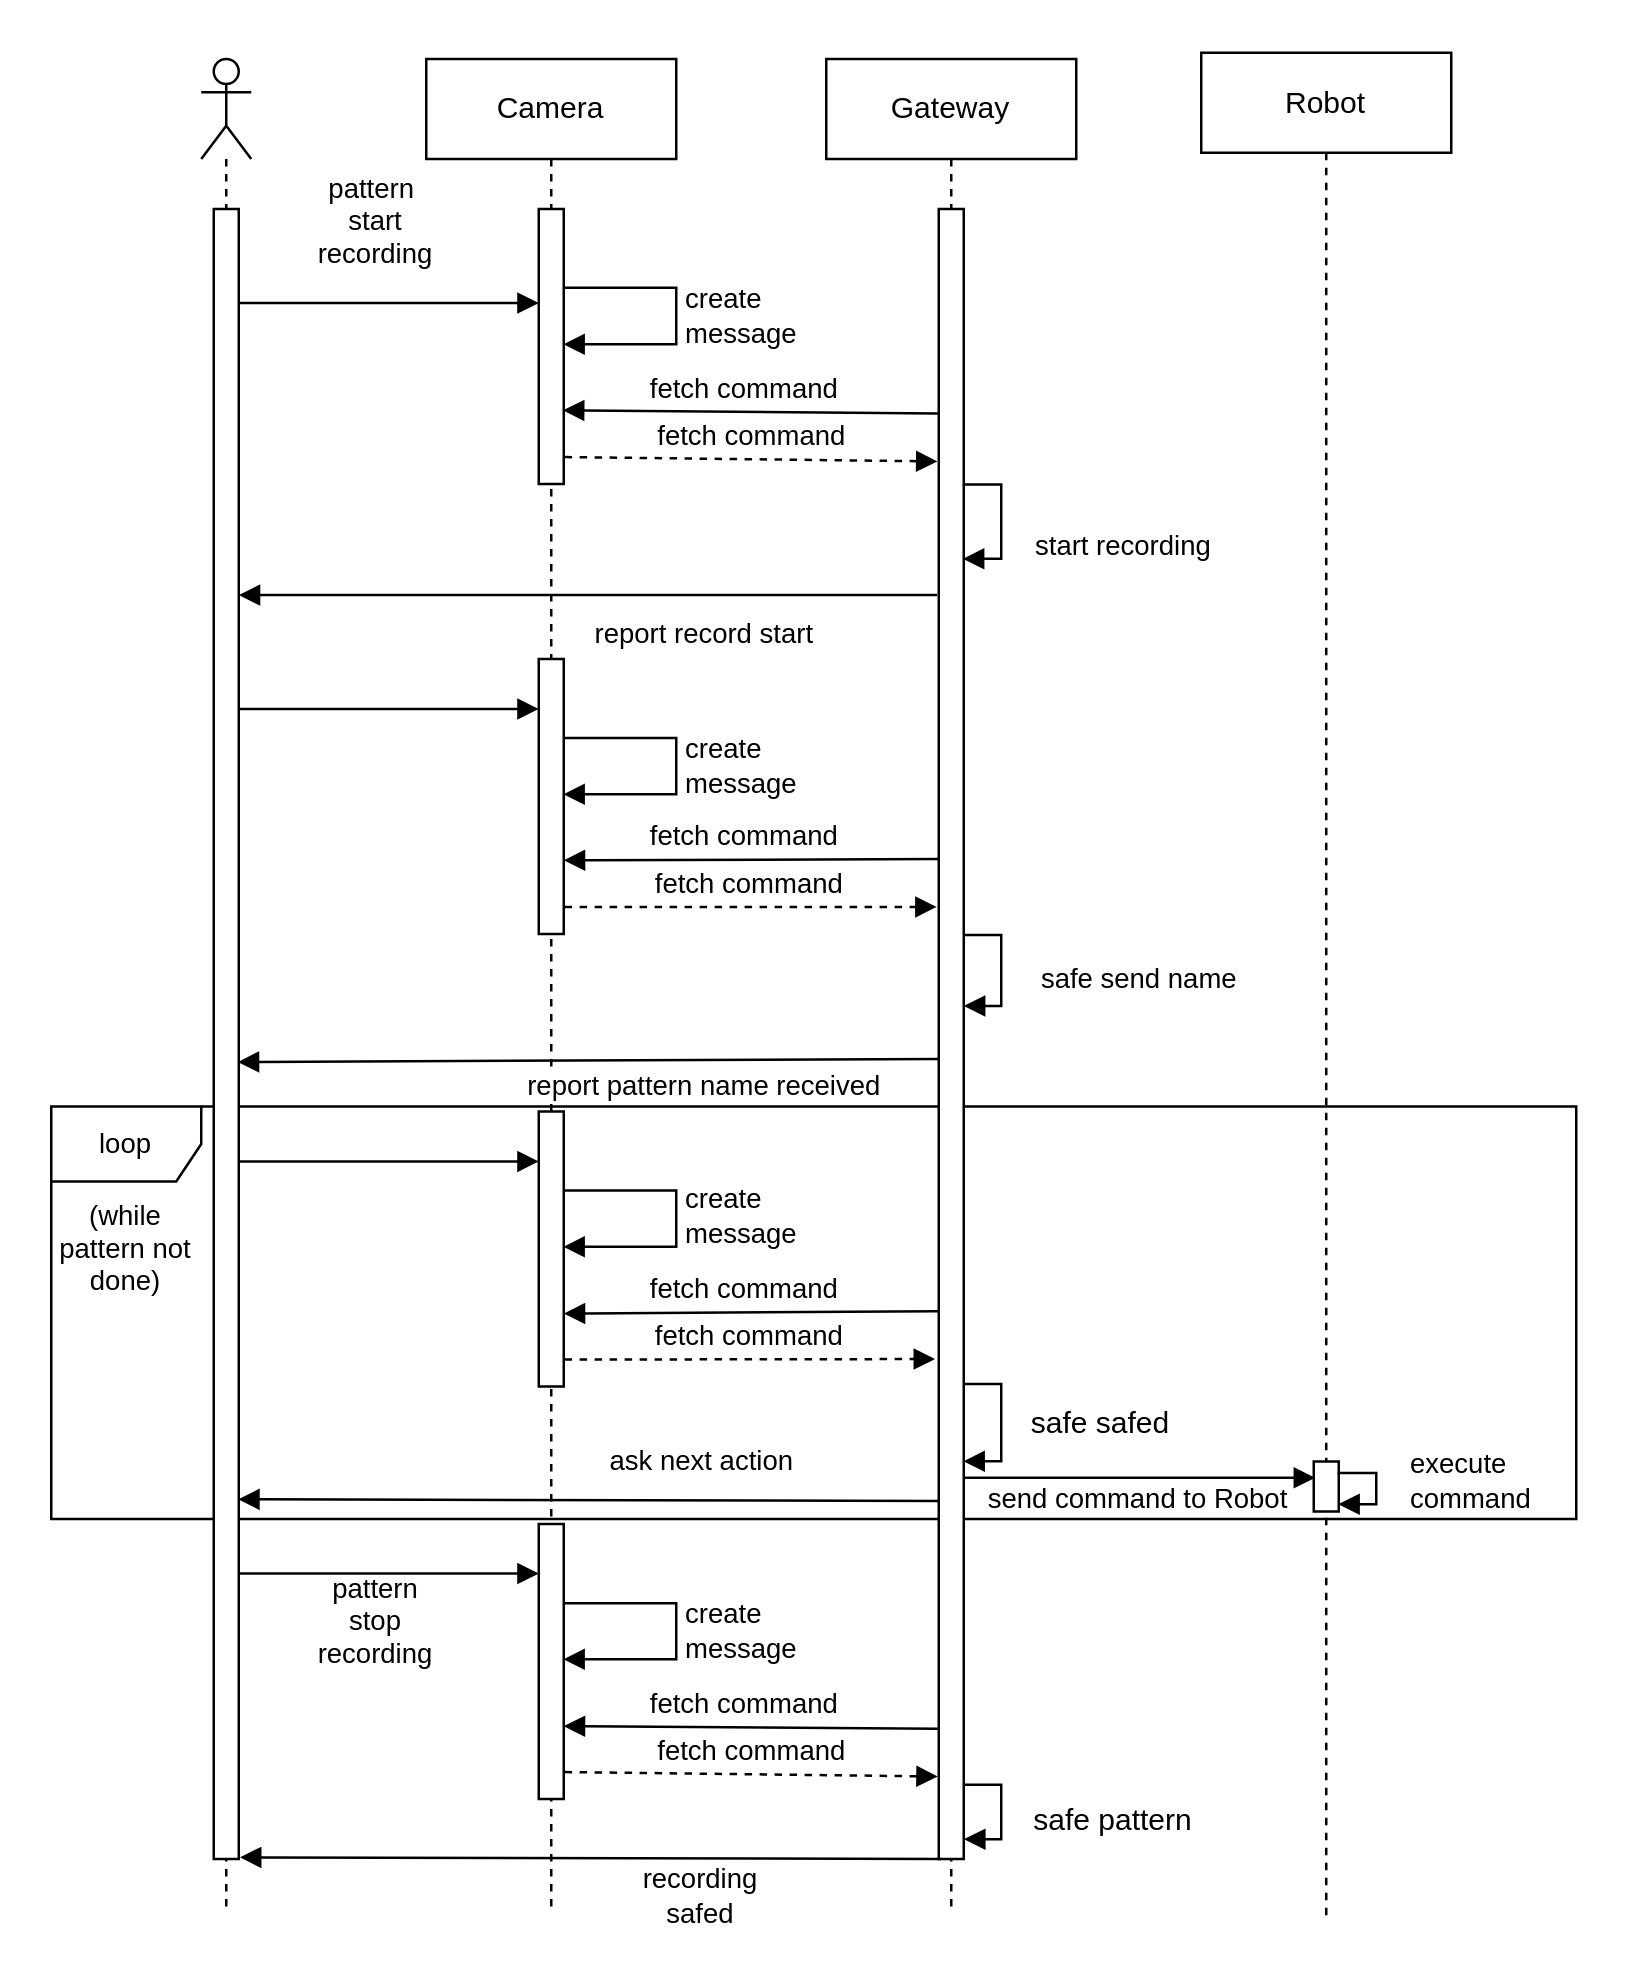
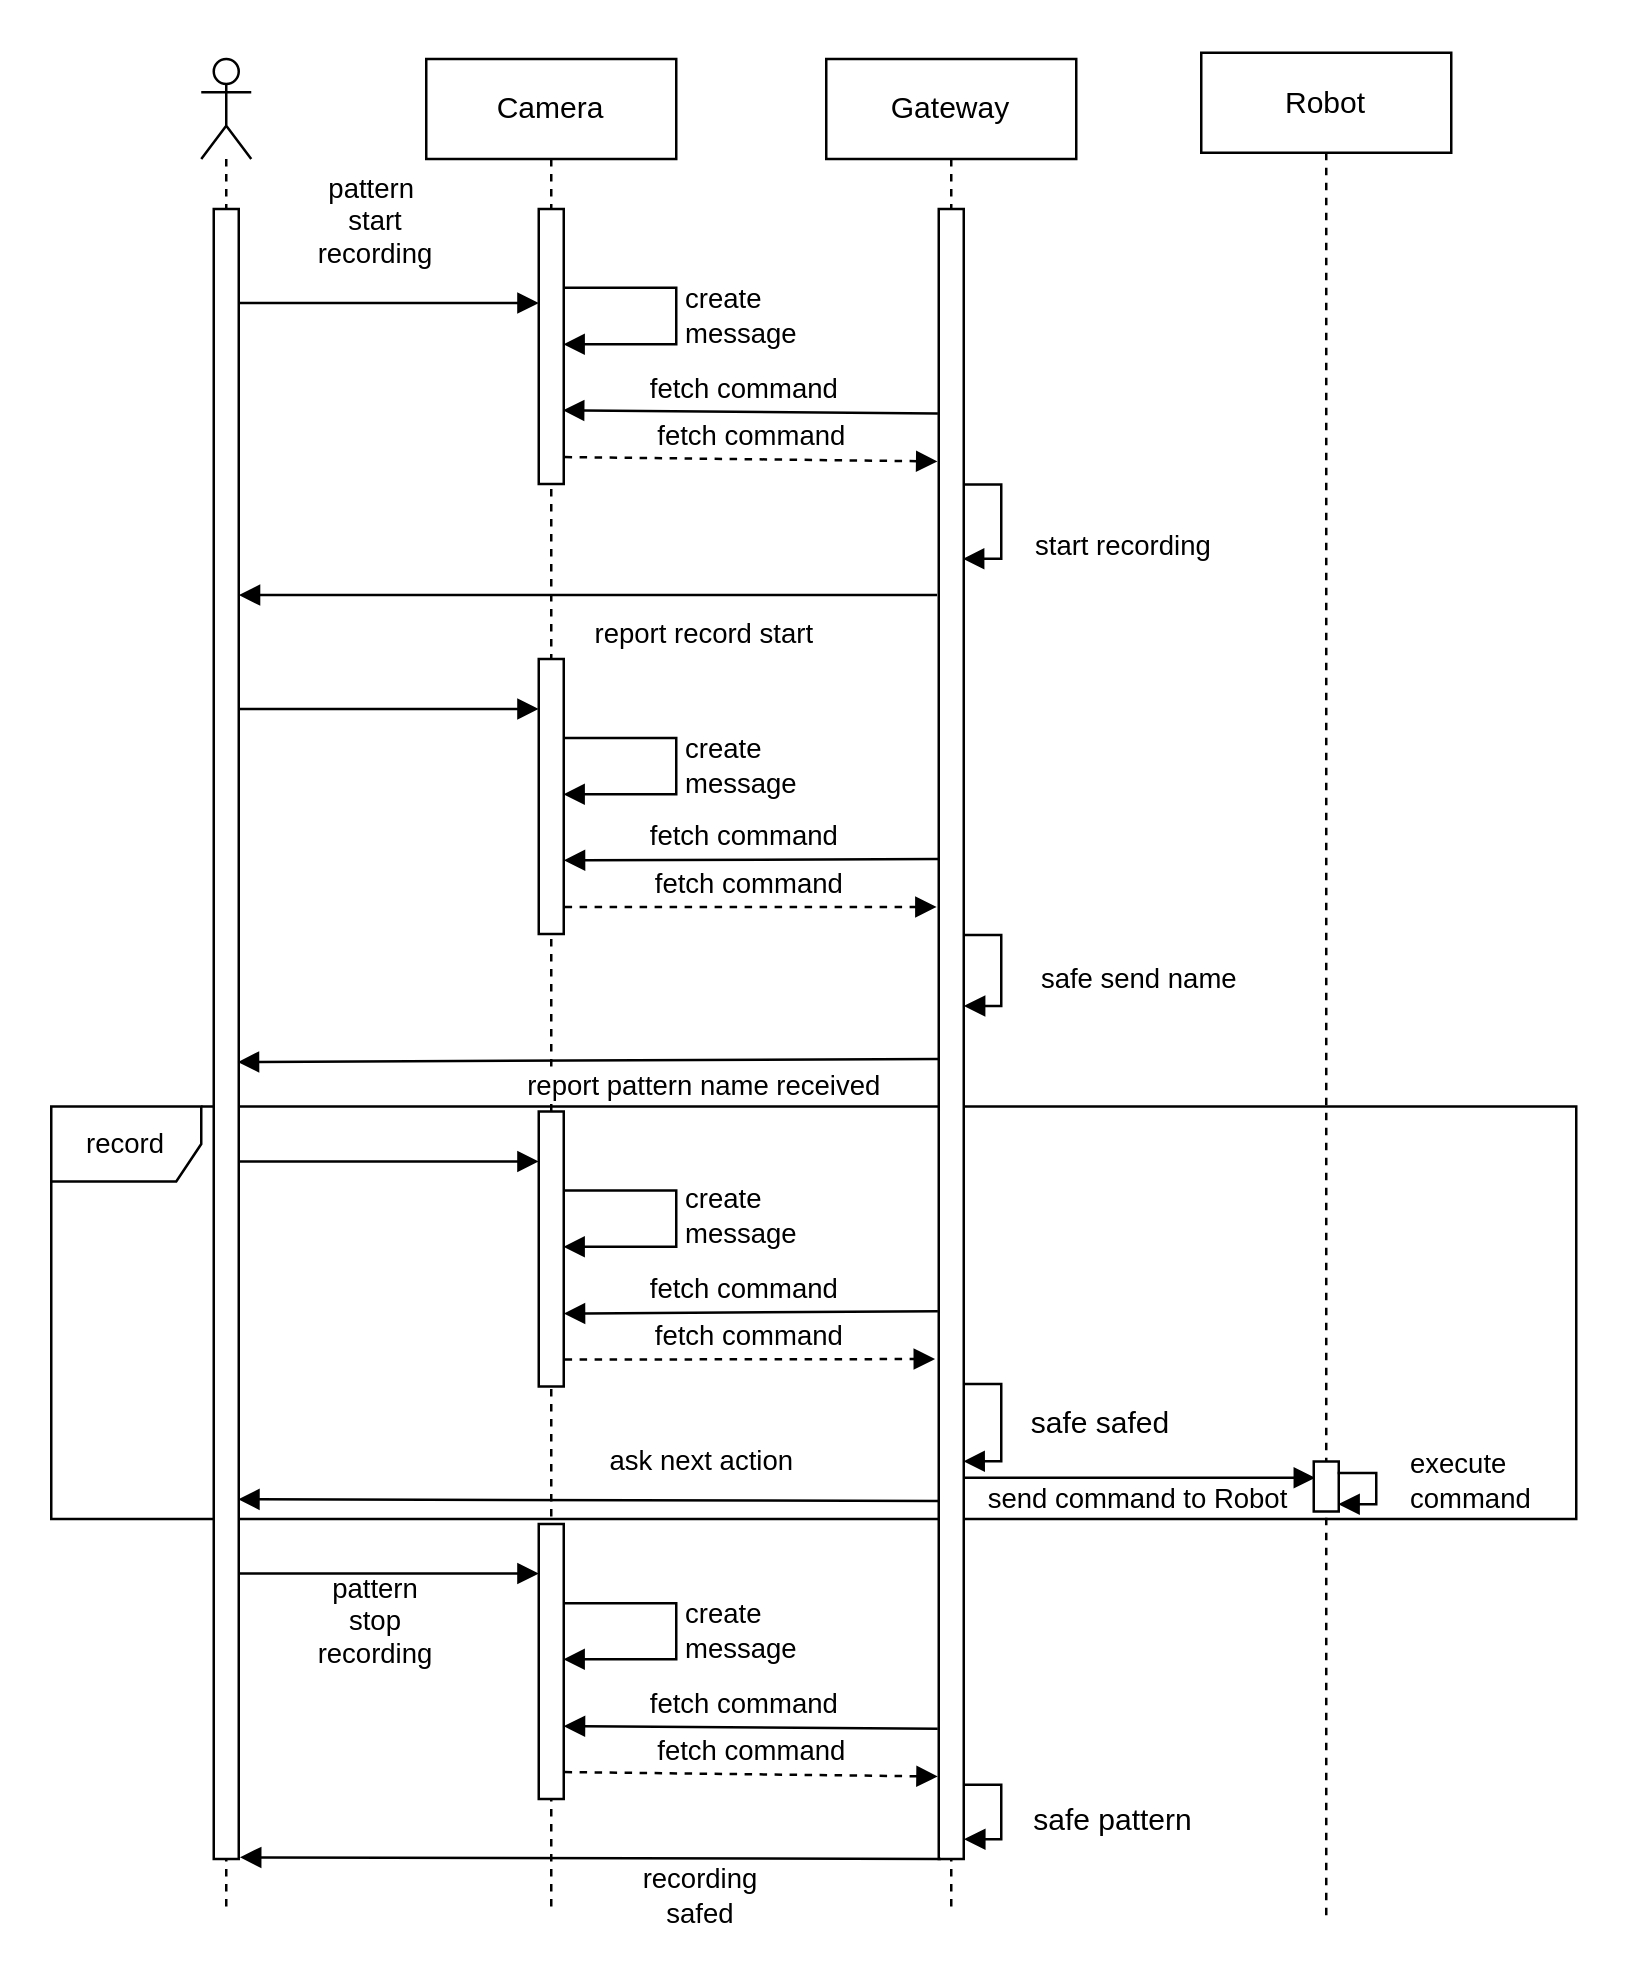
(126, 1144) -> (126, 1144)
(126, 1249) -> none
